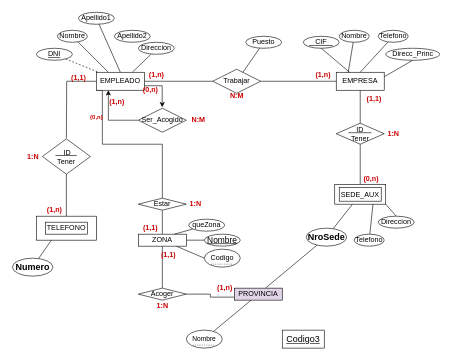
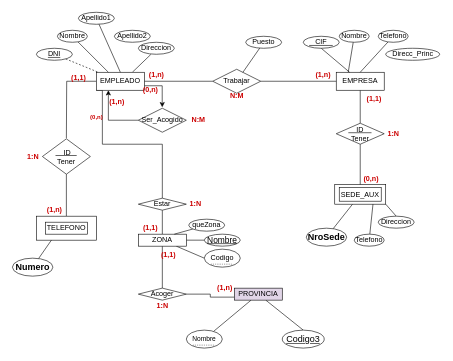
(398, 69) -> none
(291, 267) -> (285, 315)
(303, 339) -> (303, 339)
